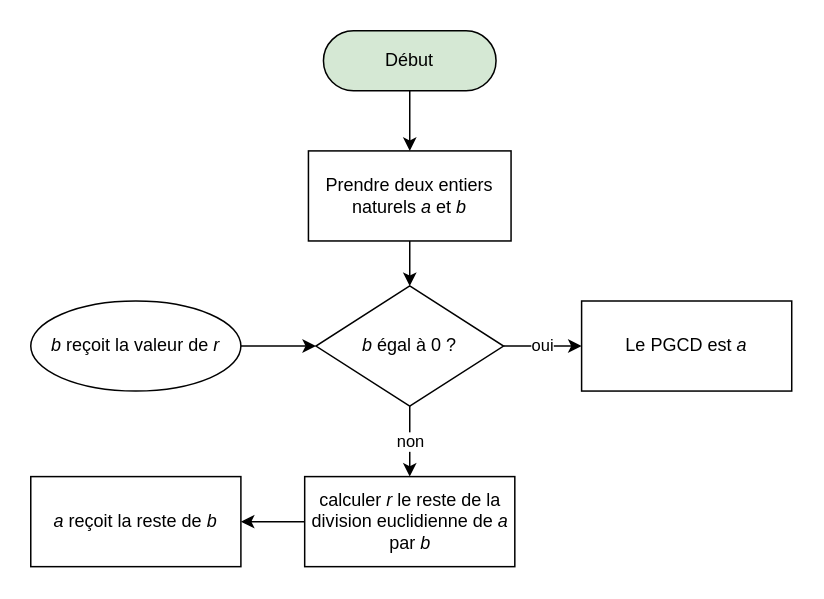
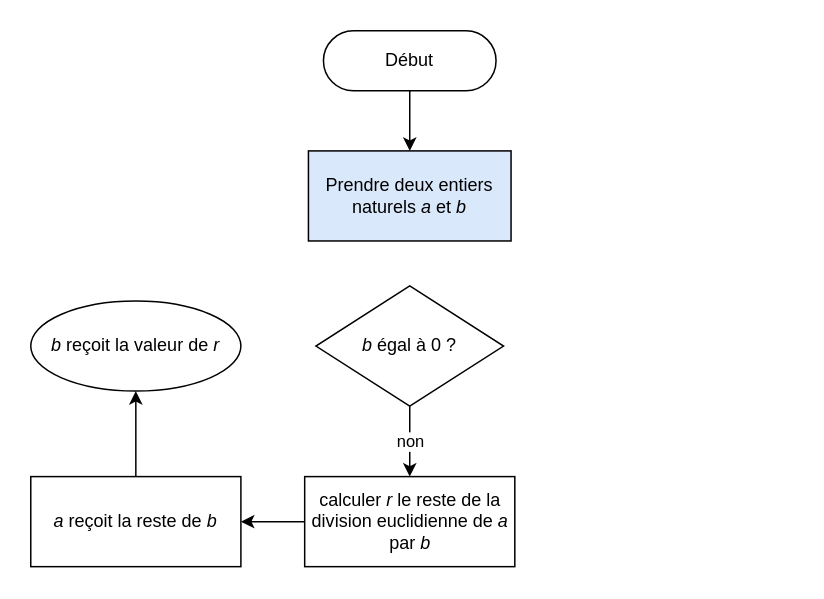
(410, 61) -> (410, 61)
(410, 196) -> (410, 196)
(410, 258) -> none
(273, 346) -> none
(537, 346) -> none
(686, 346) -> none
none -> (136, 439)
